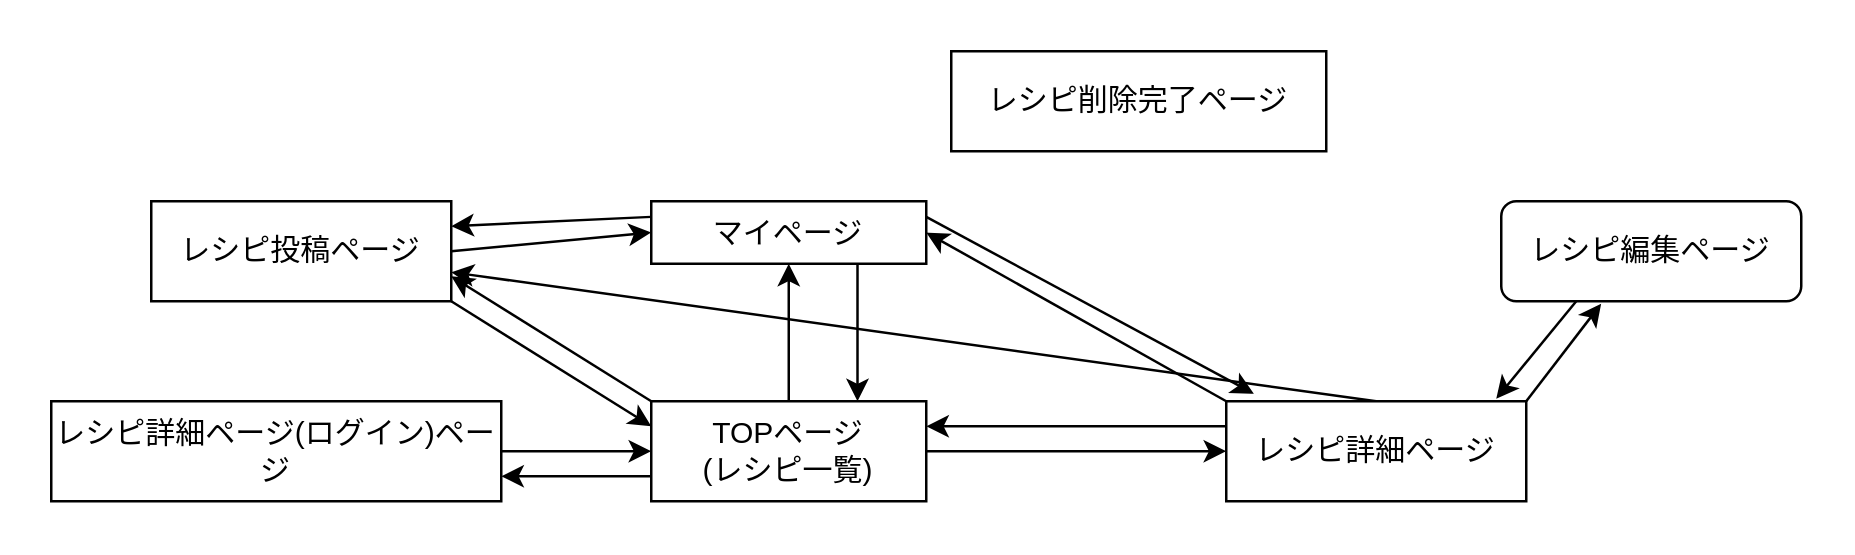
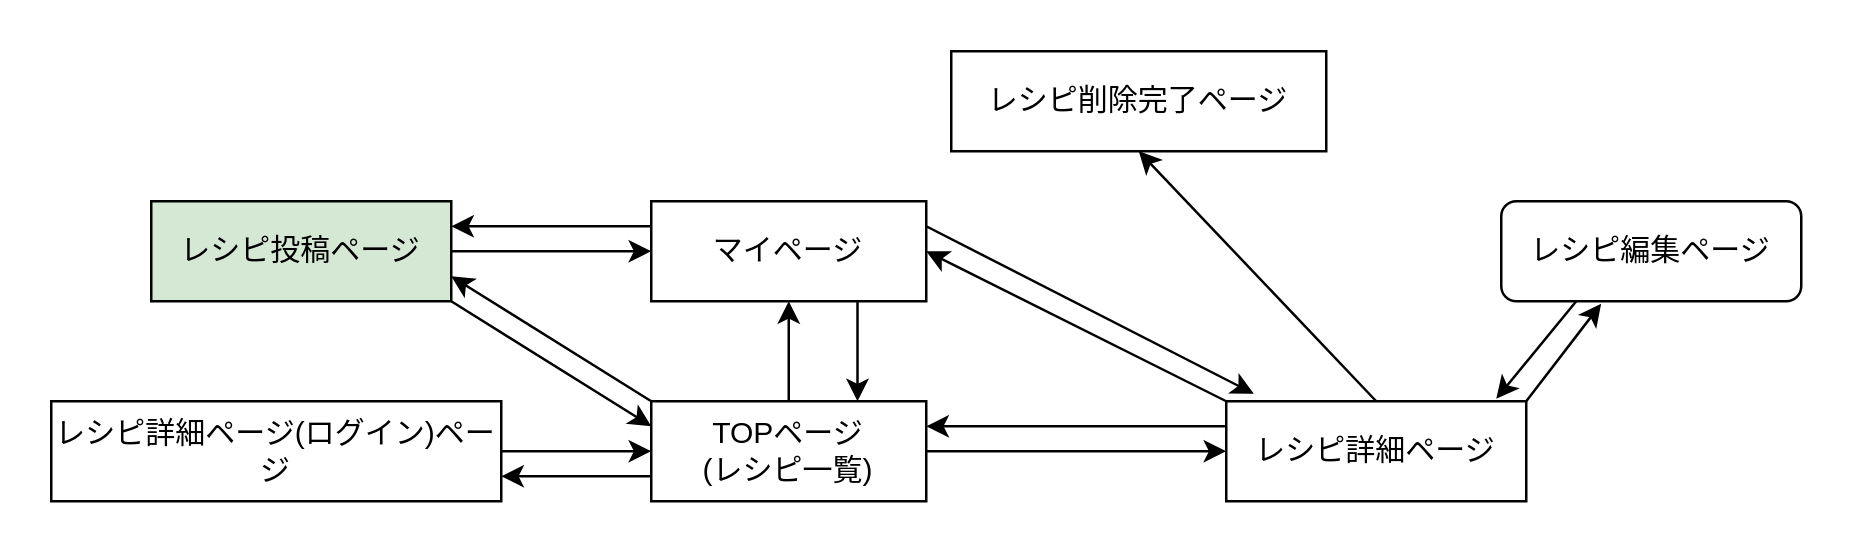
(789, 233) -> (789, 251)
(301, 251) -> (301, 251)
(625, 296) -> (1263, 282)
